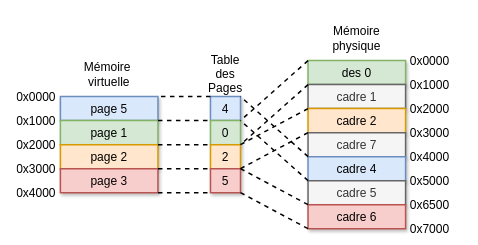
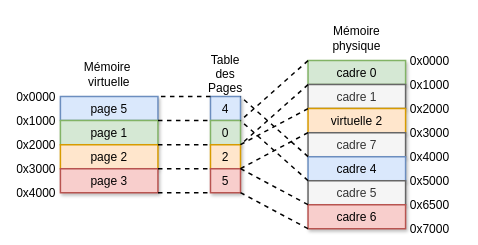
(357, 72) -> (357, 72)
(357, 120) -> (357, 120)
